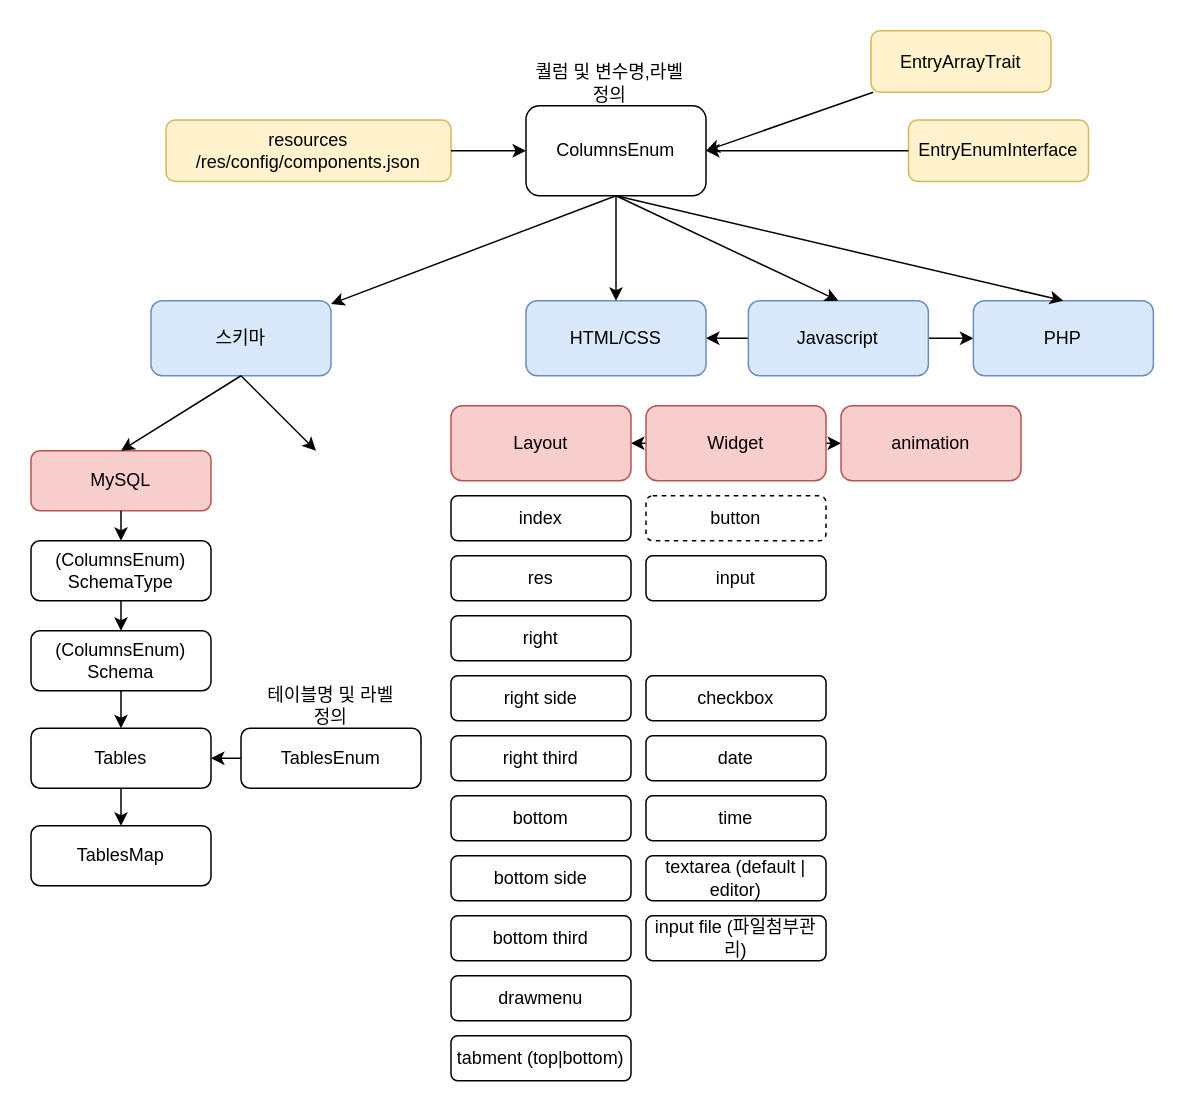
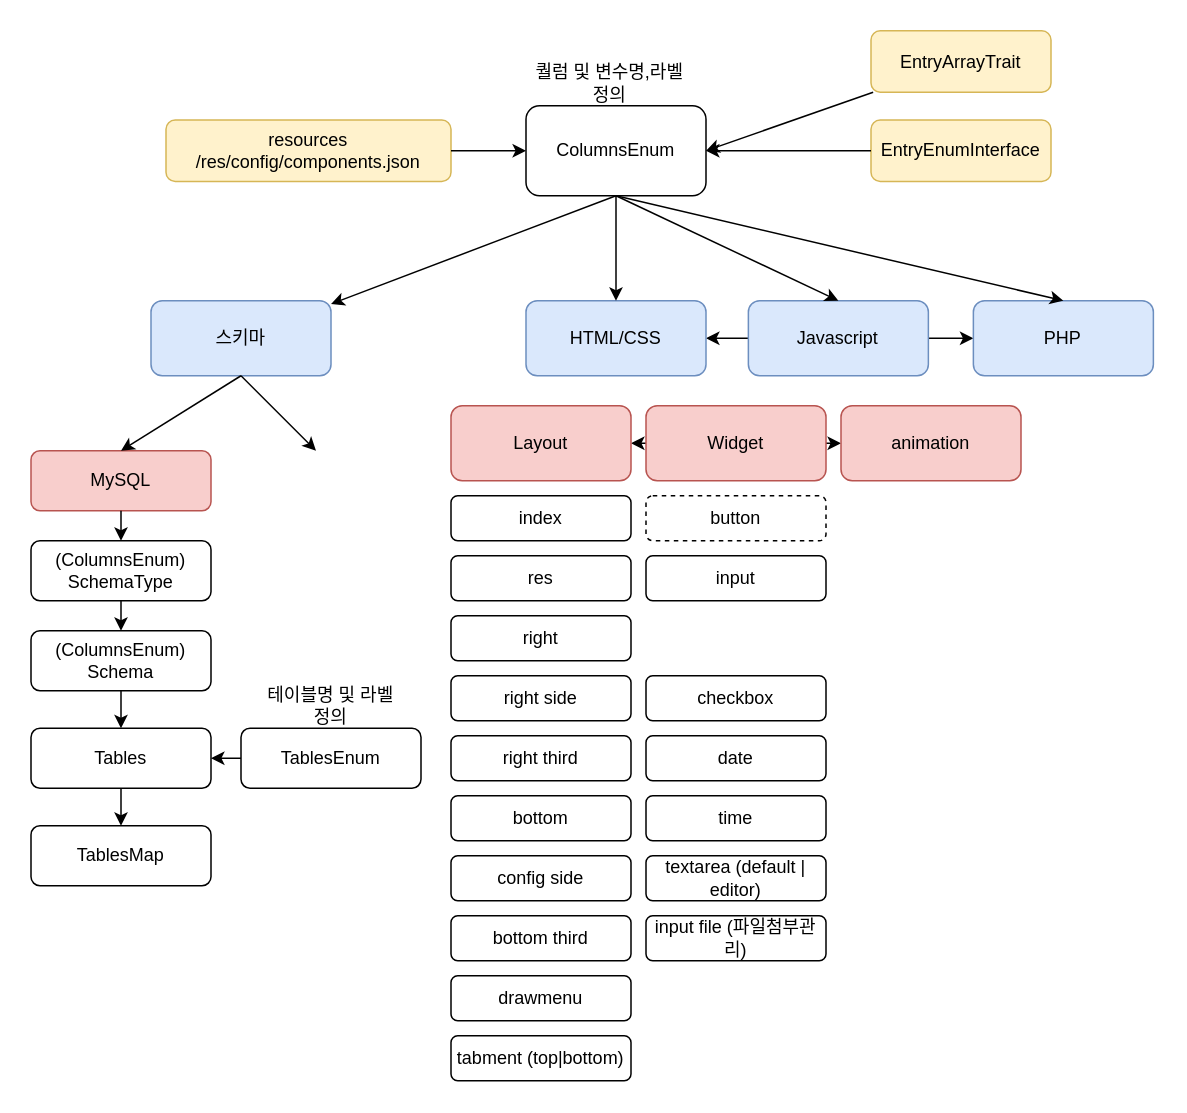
(998, 151) -> (961, 151)
(541, 878) -> (541, 878)
